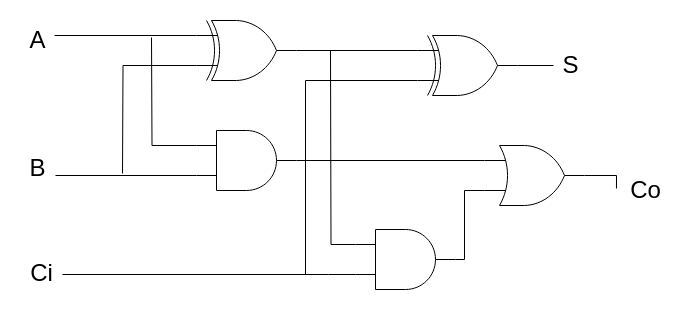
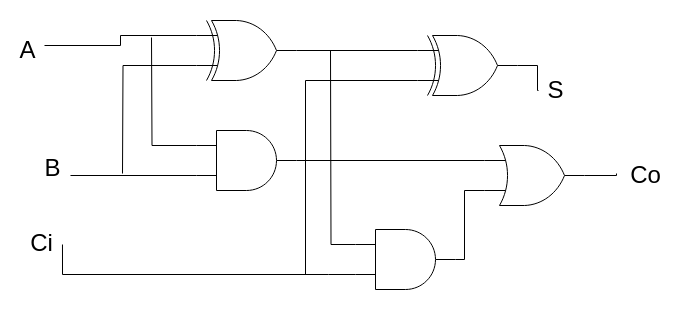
(38, 41) -> (28, 51)
(571, 66) -> (556, 91)
(38, 169) -> (53, 169)
(645, 191) -> (645, 176)
(41, 274) -> (41, 244)
